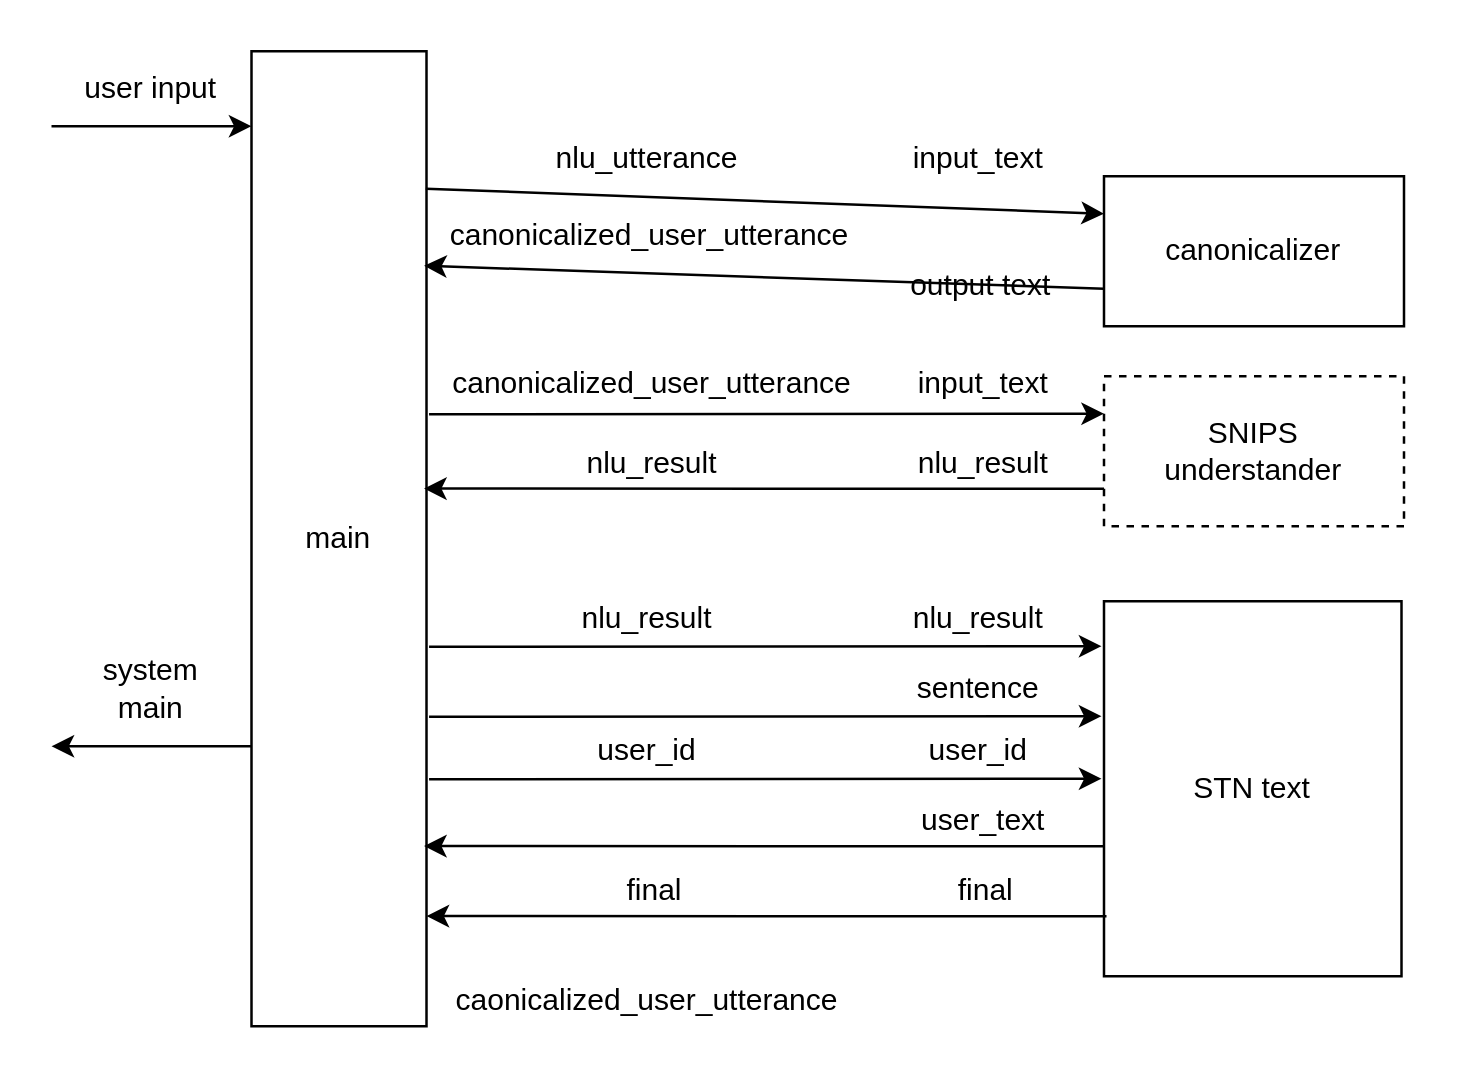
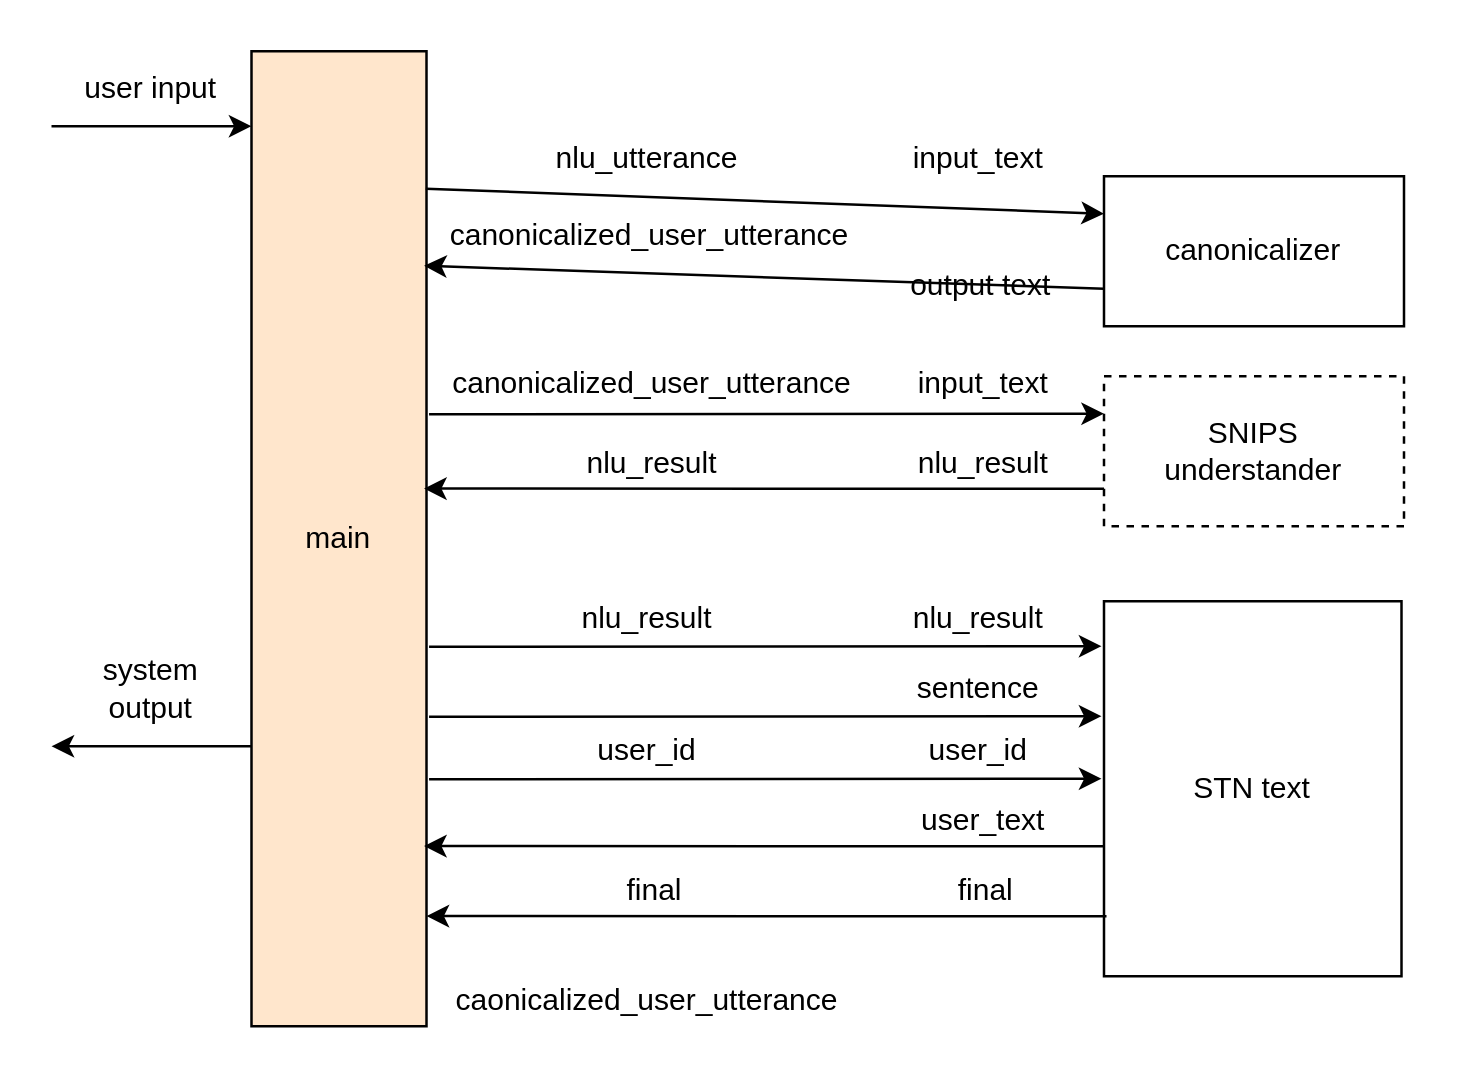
(339, 539) -> (339, 539)
(151, 689) -> (151, 689)
